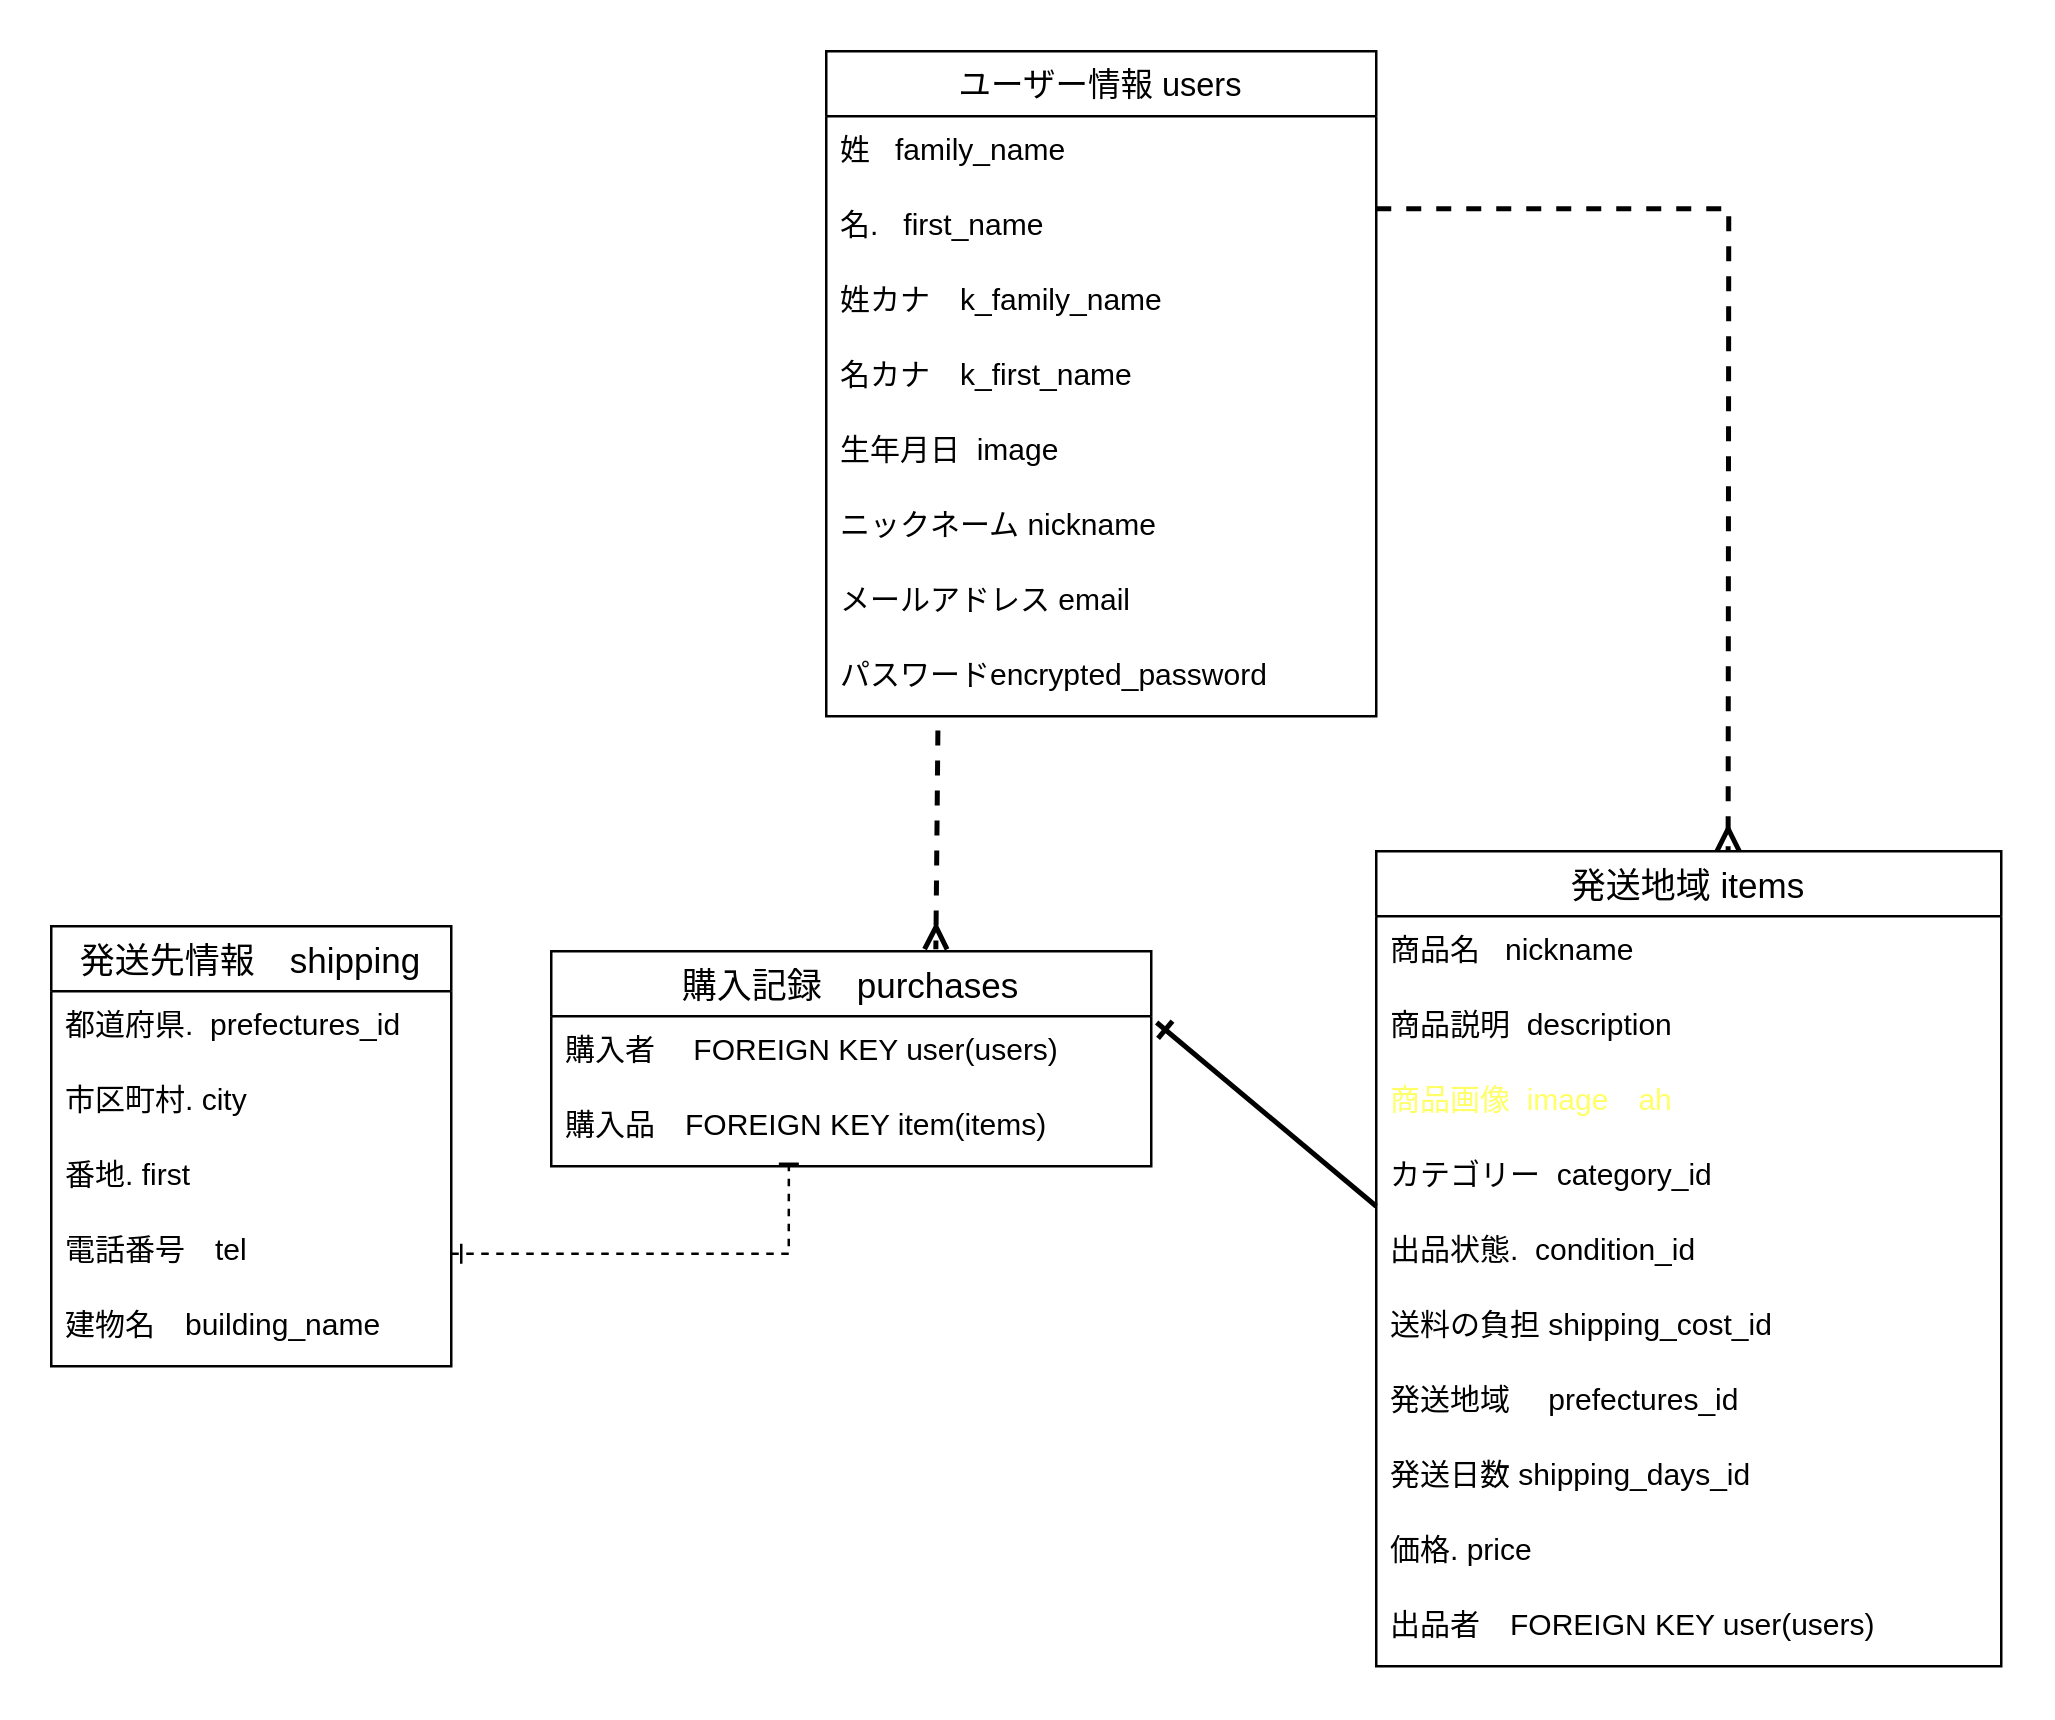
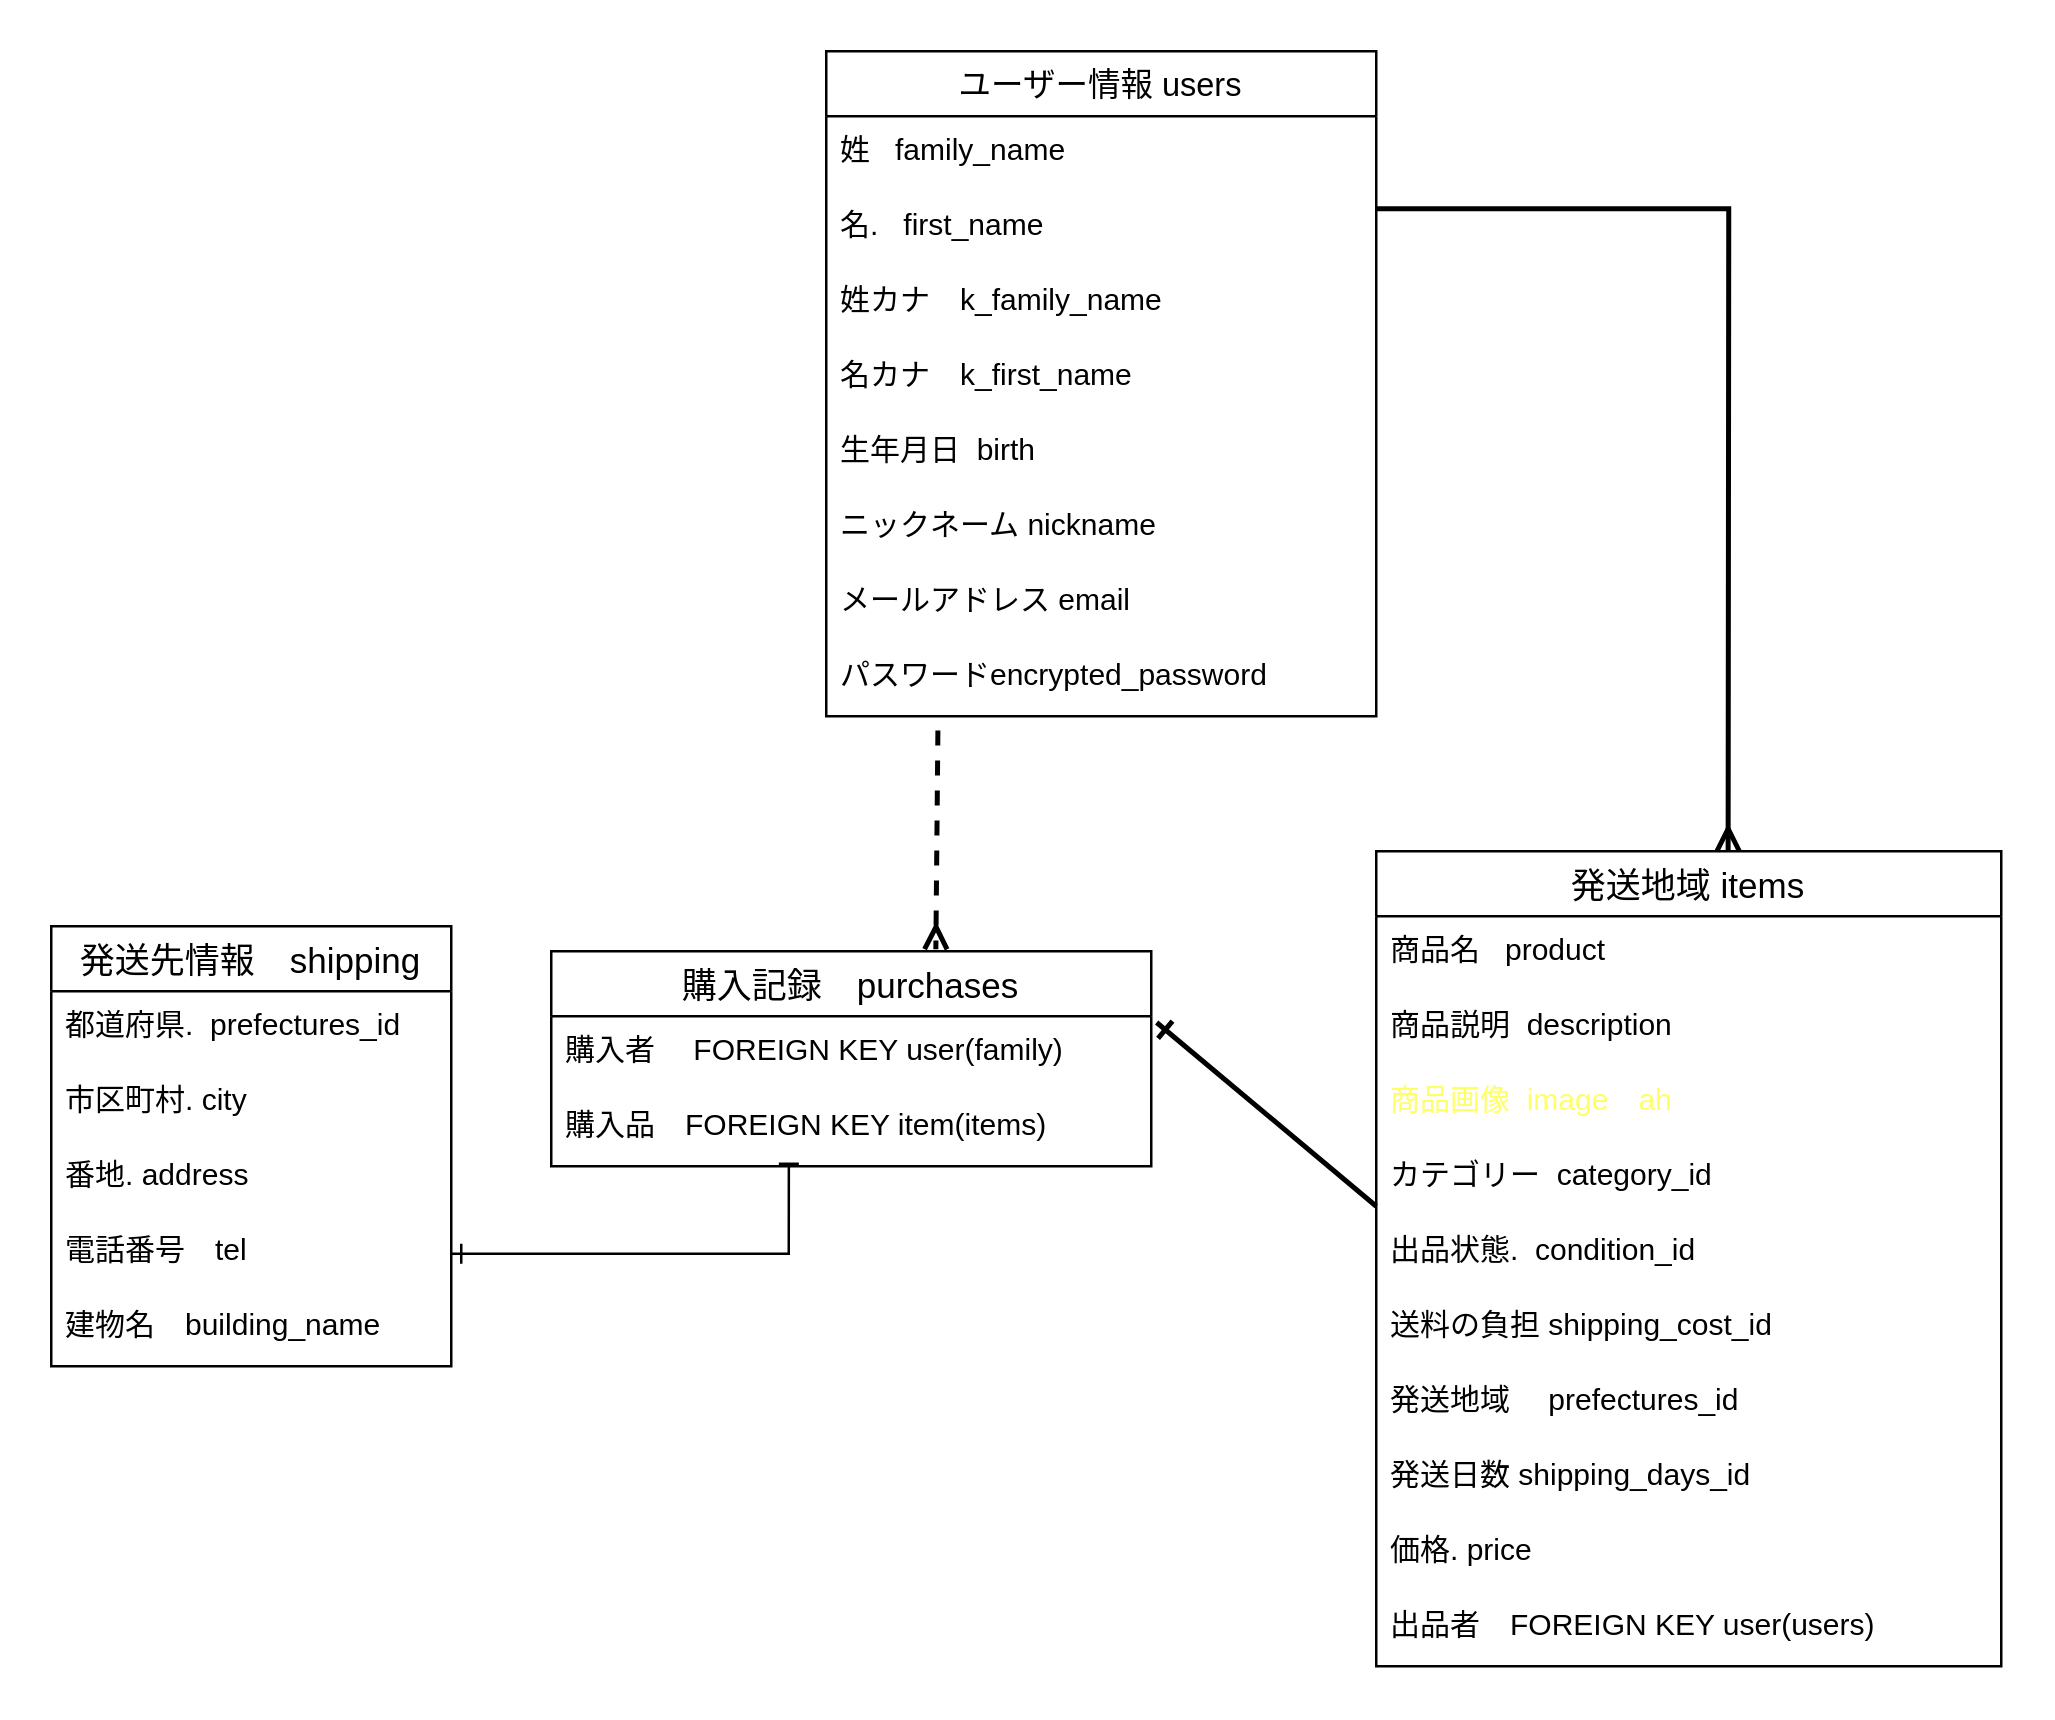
(1398, 209) -> (1398, 209)
(955, 450) -> (955, 450)
(1520, 950) -> (1515, 950)
(819, 1050) -> (819, 1050)
(146, 1175) -> (167, 1175)
(662, 1254) -> (662, 1254)
